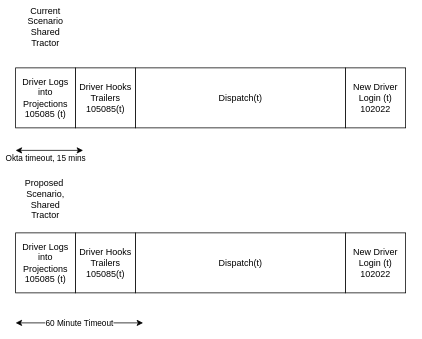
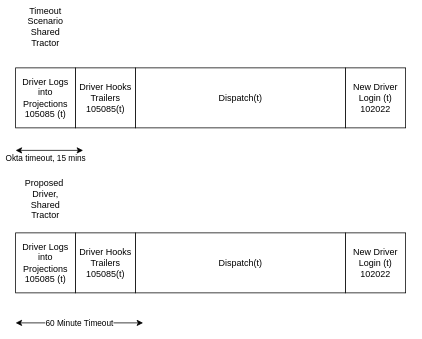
(45, 27) -> (45, 27)
(45, 199) -> (45, 199)
